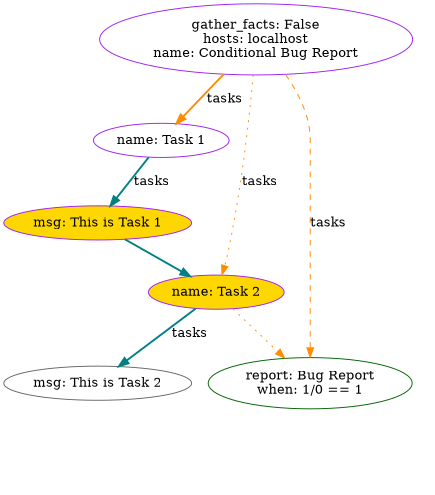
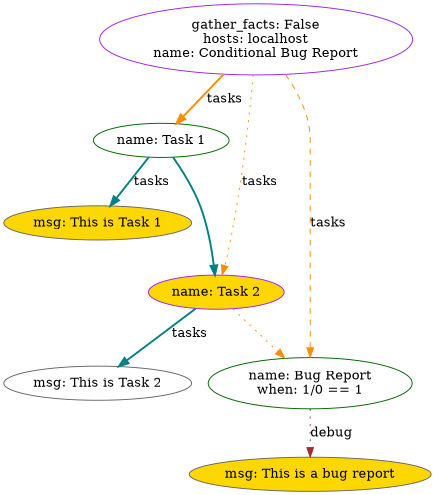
(161, 140) -> (161, 140)
(98, 223) -> (98, 223)
(153, 255) -> (201, 208)
(310, 383) -> (310, 383)
none -> (310, 474)
